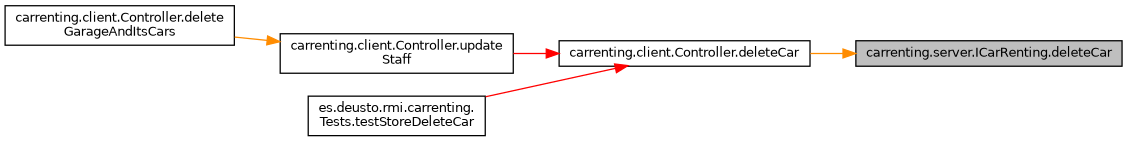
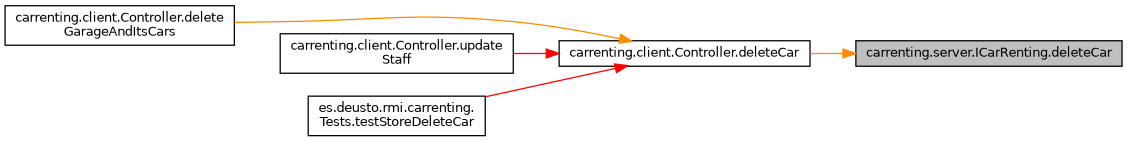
(251, 39) -> (428, 17)
